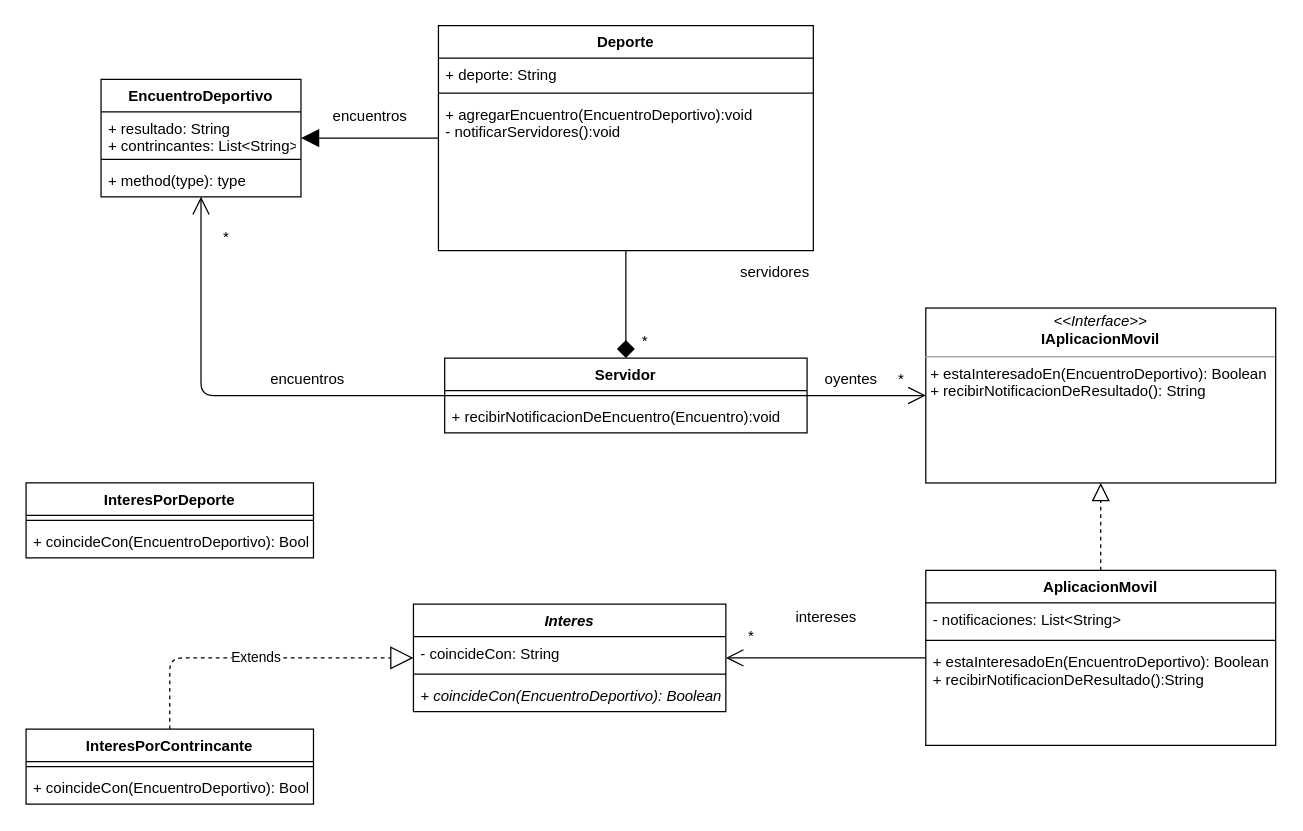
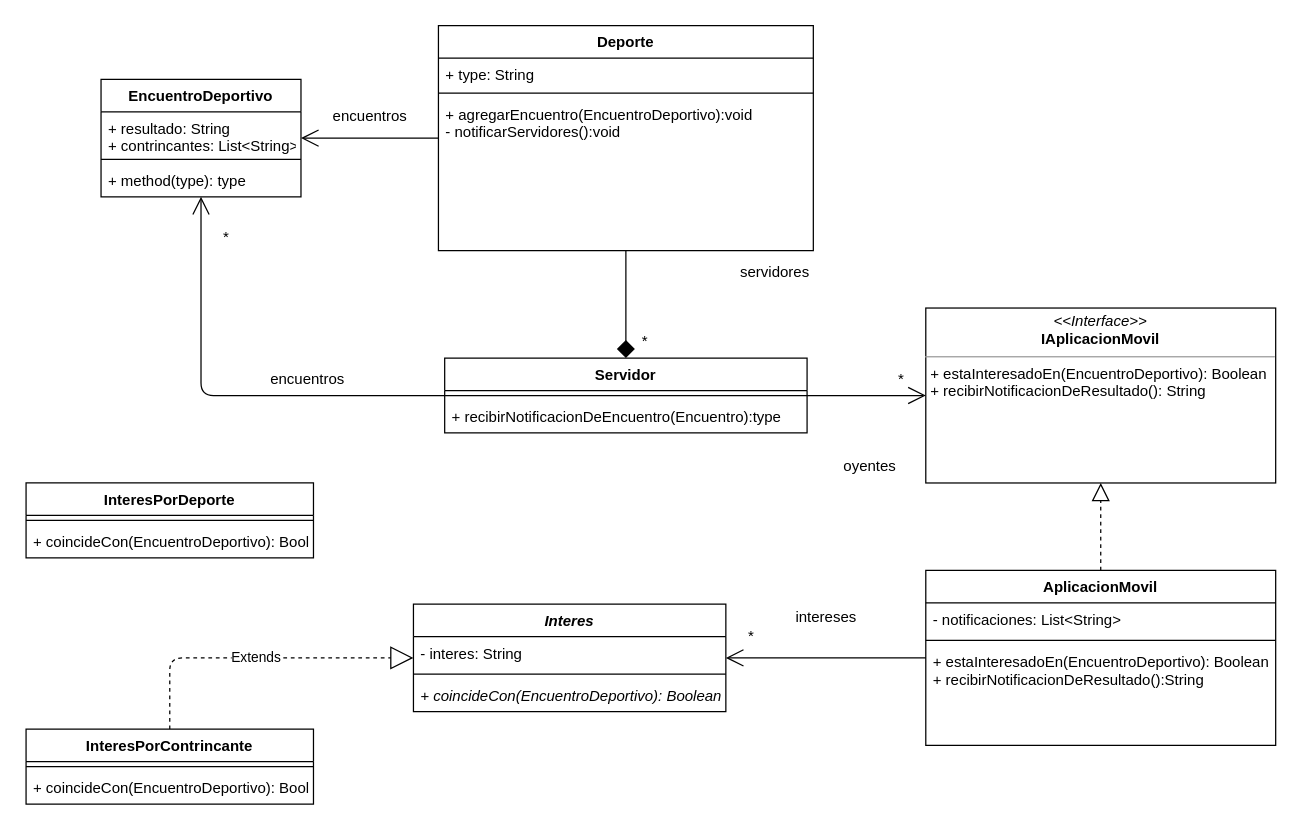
(509, 75) -> (496, 75)
(319, 138) -> (312, 138)
(851, 379) -> (869, 467)
(637, 418) -> (639, 418)
(497, 654) -> (482, 654)
